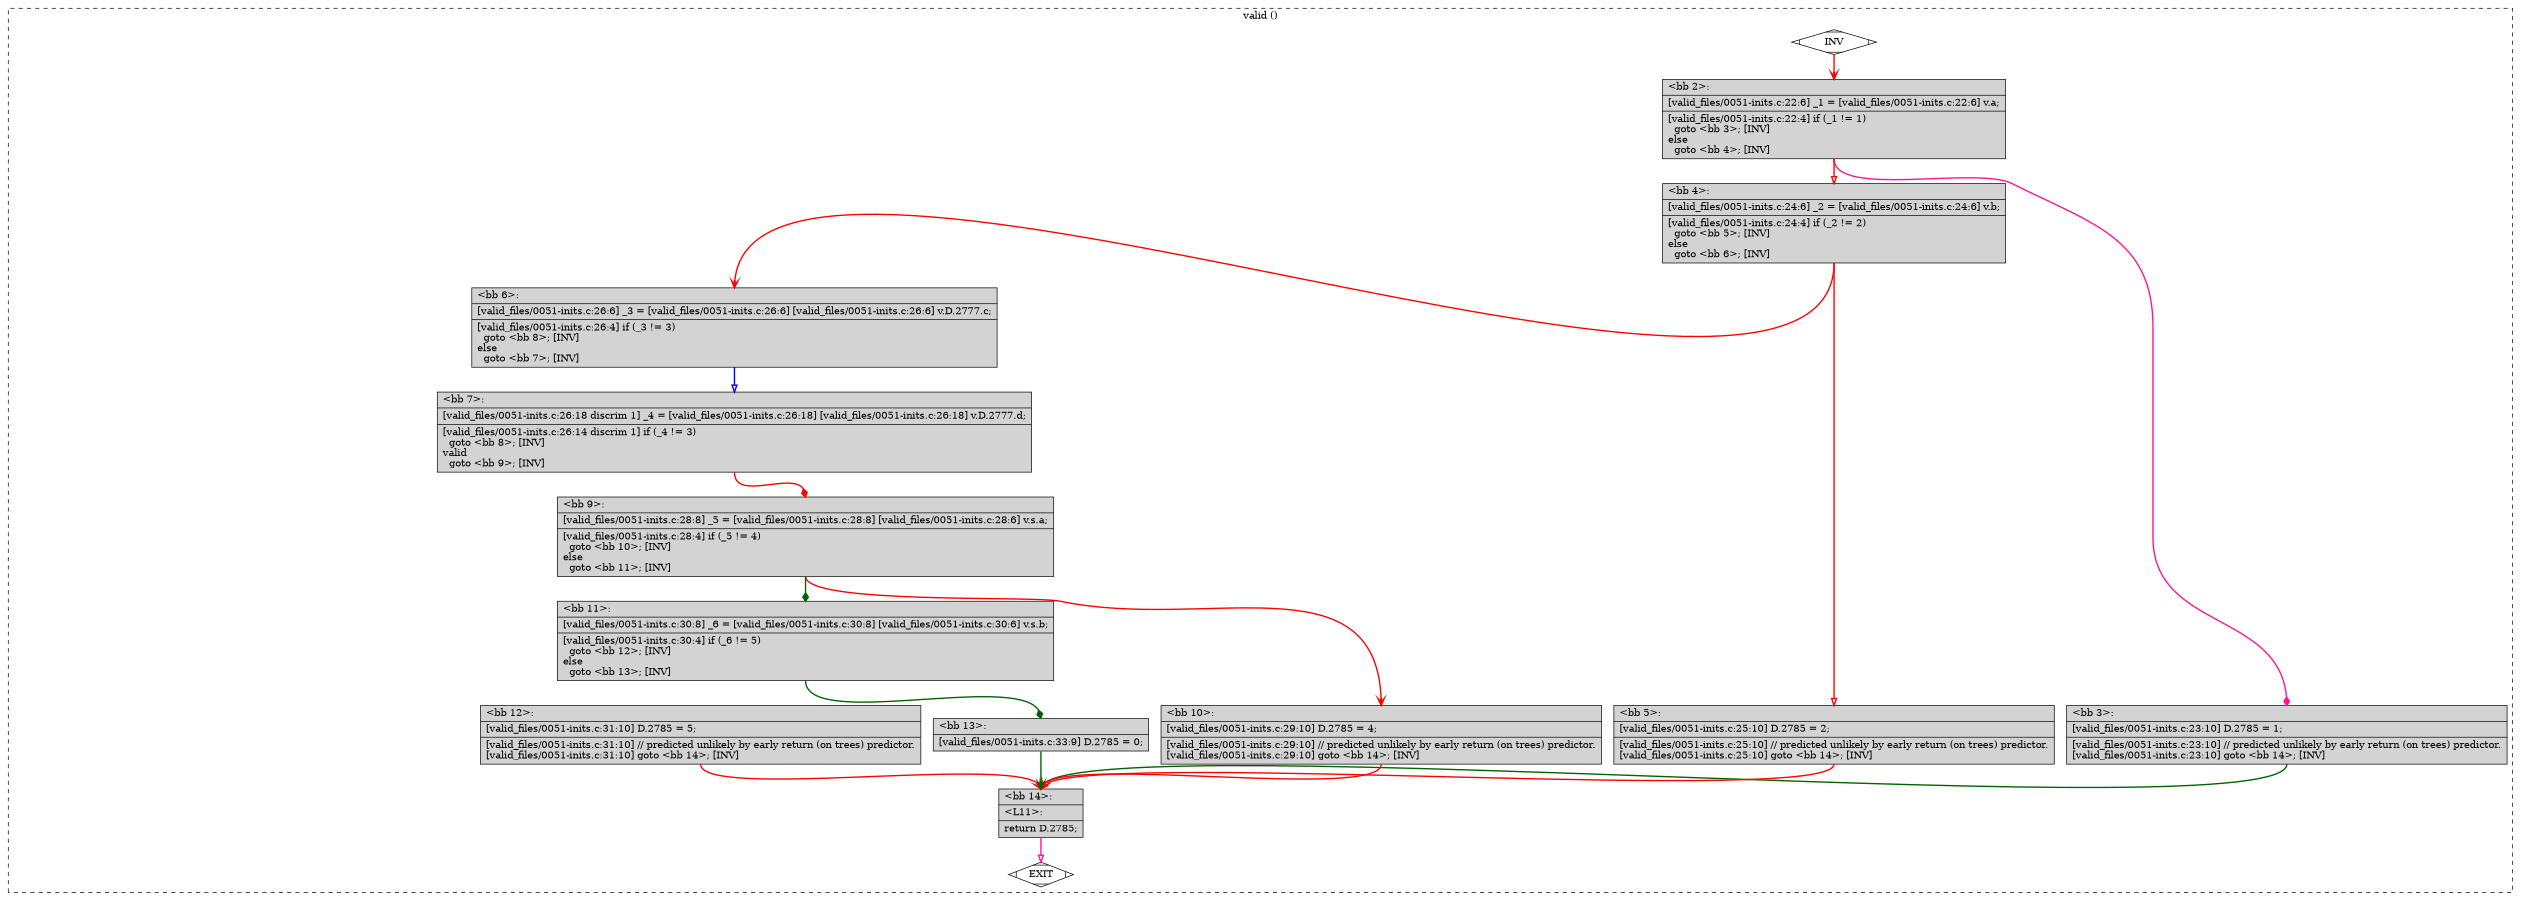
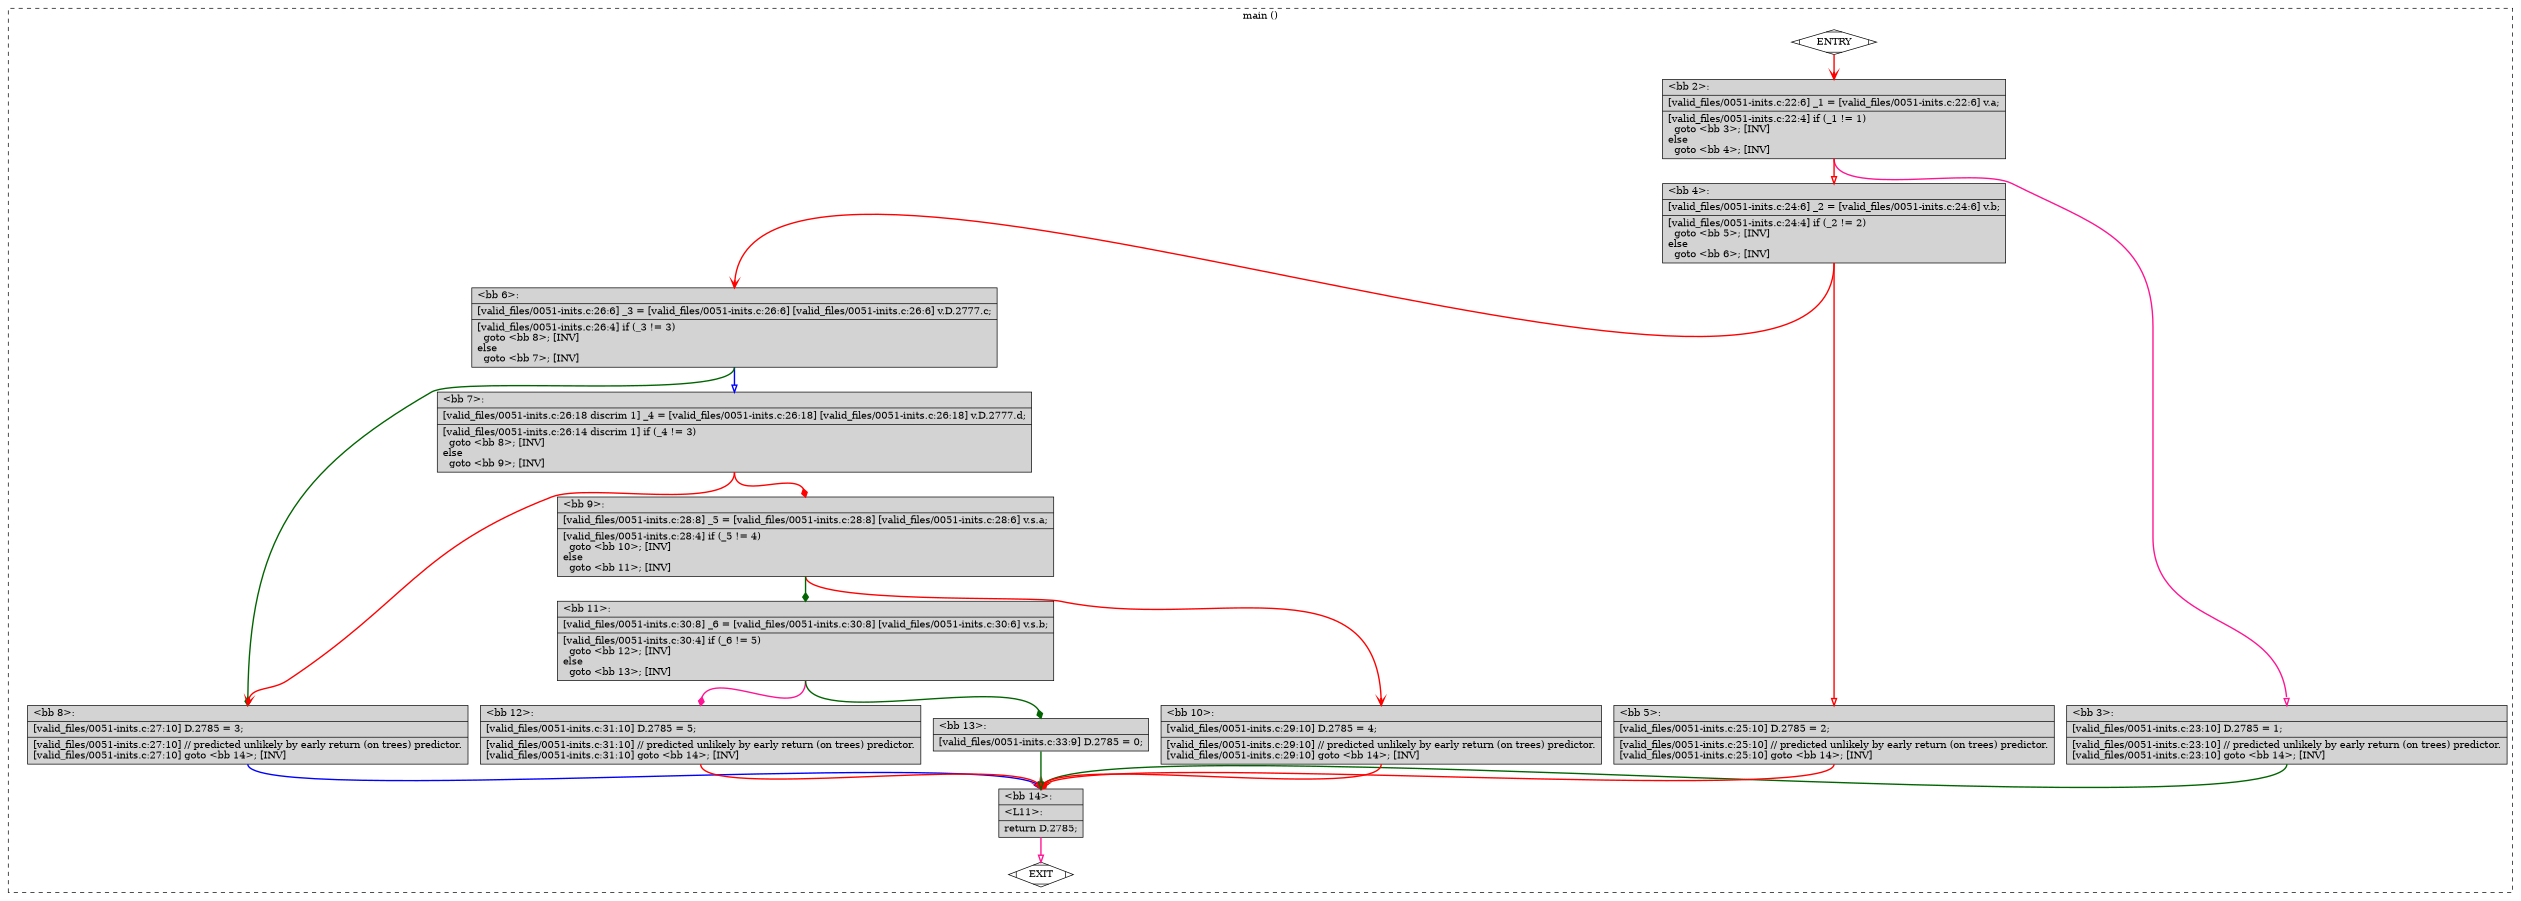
(1260, 16) -> (1260, 16)
(1834, 42) -> (1834, 42)
(2153, 340) -> (2153, 340)
(455, 453) -> (453, 453)
none -> (757, 694)
none -> (248, 735)
(1041, 767) -> (1041, 767)
(1441, 777) -> (1441, 777)
